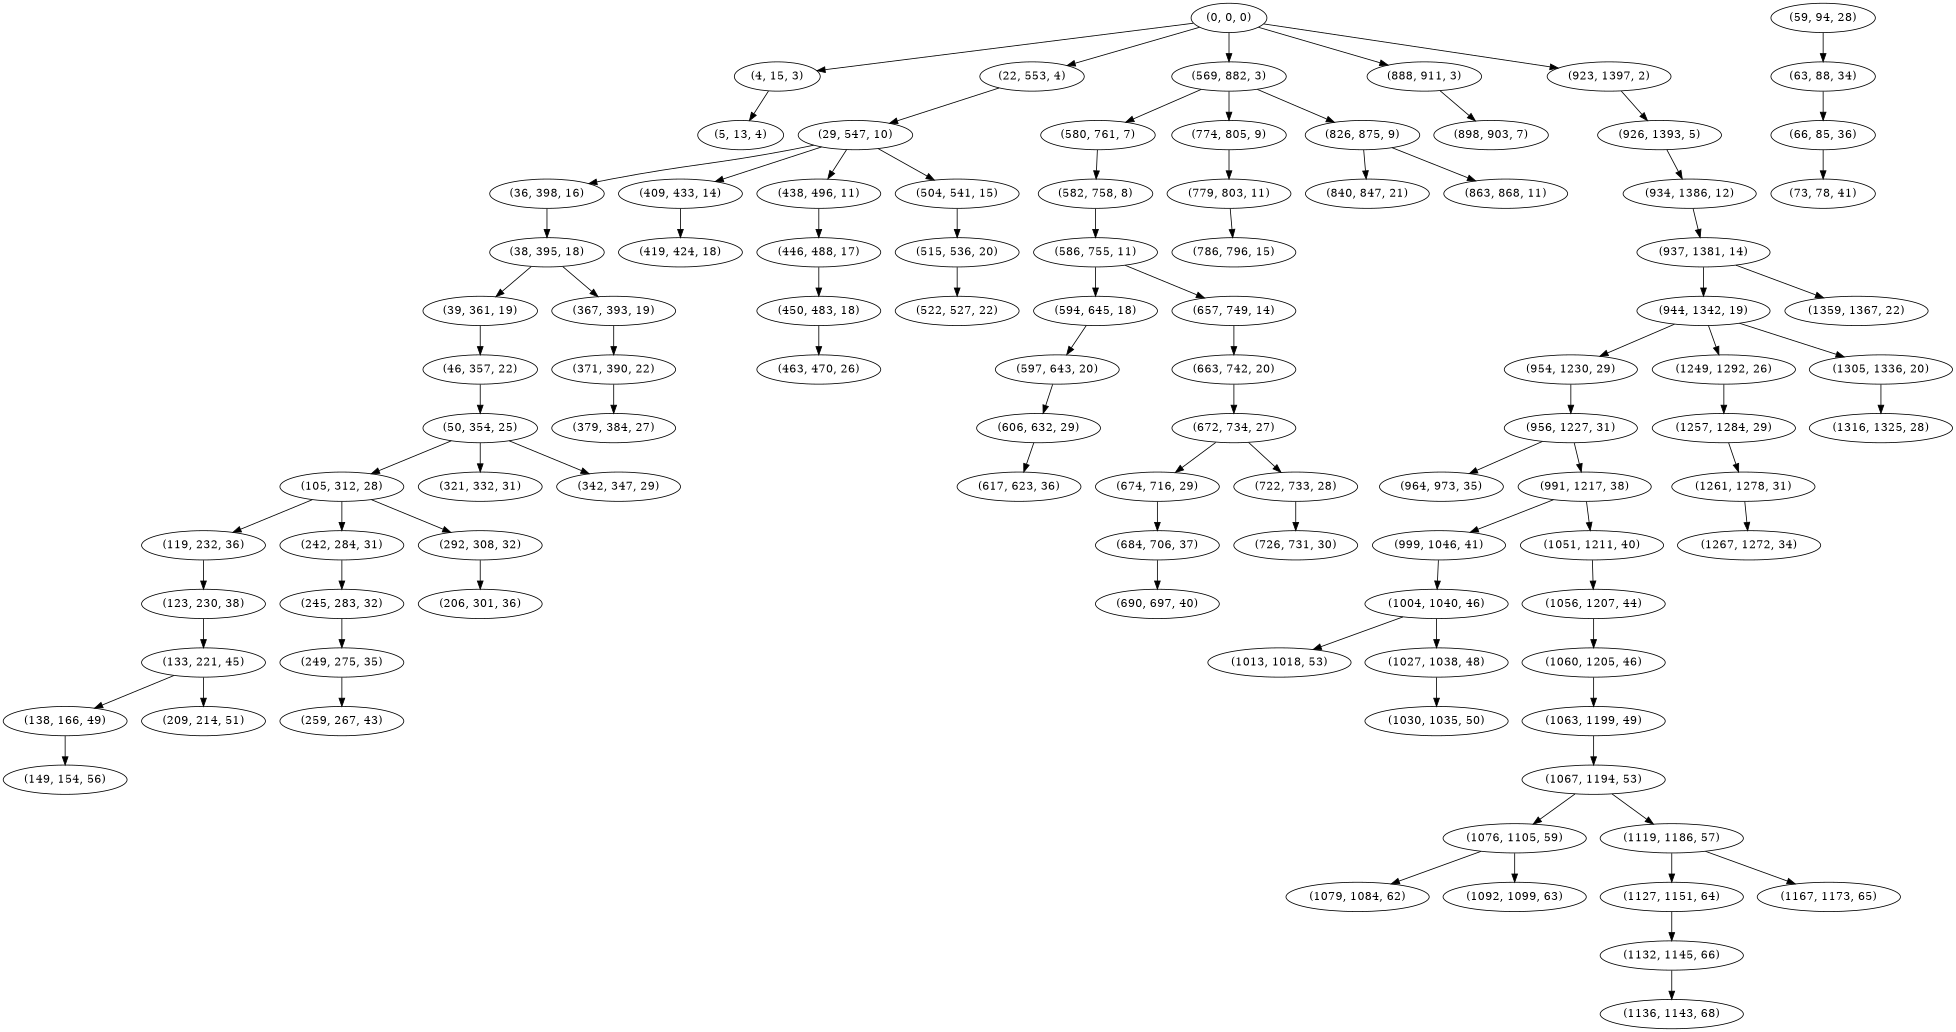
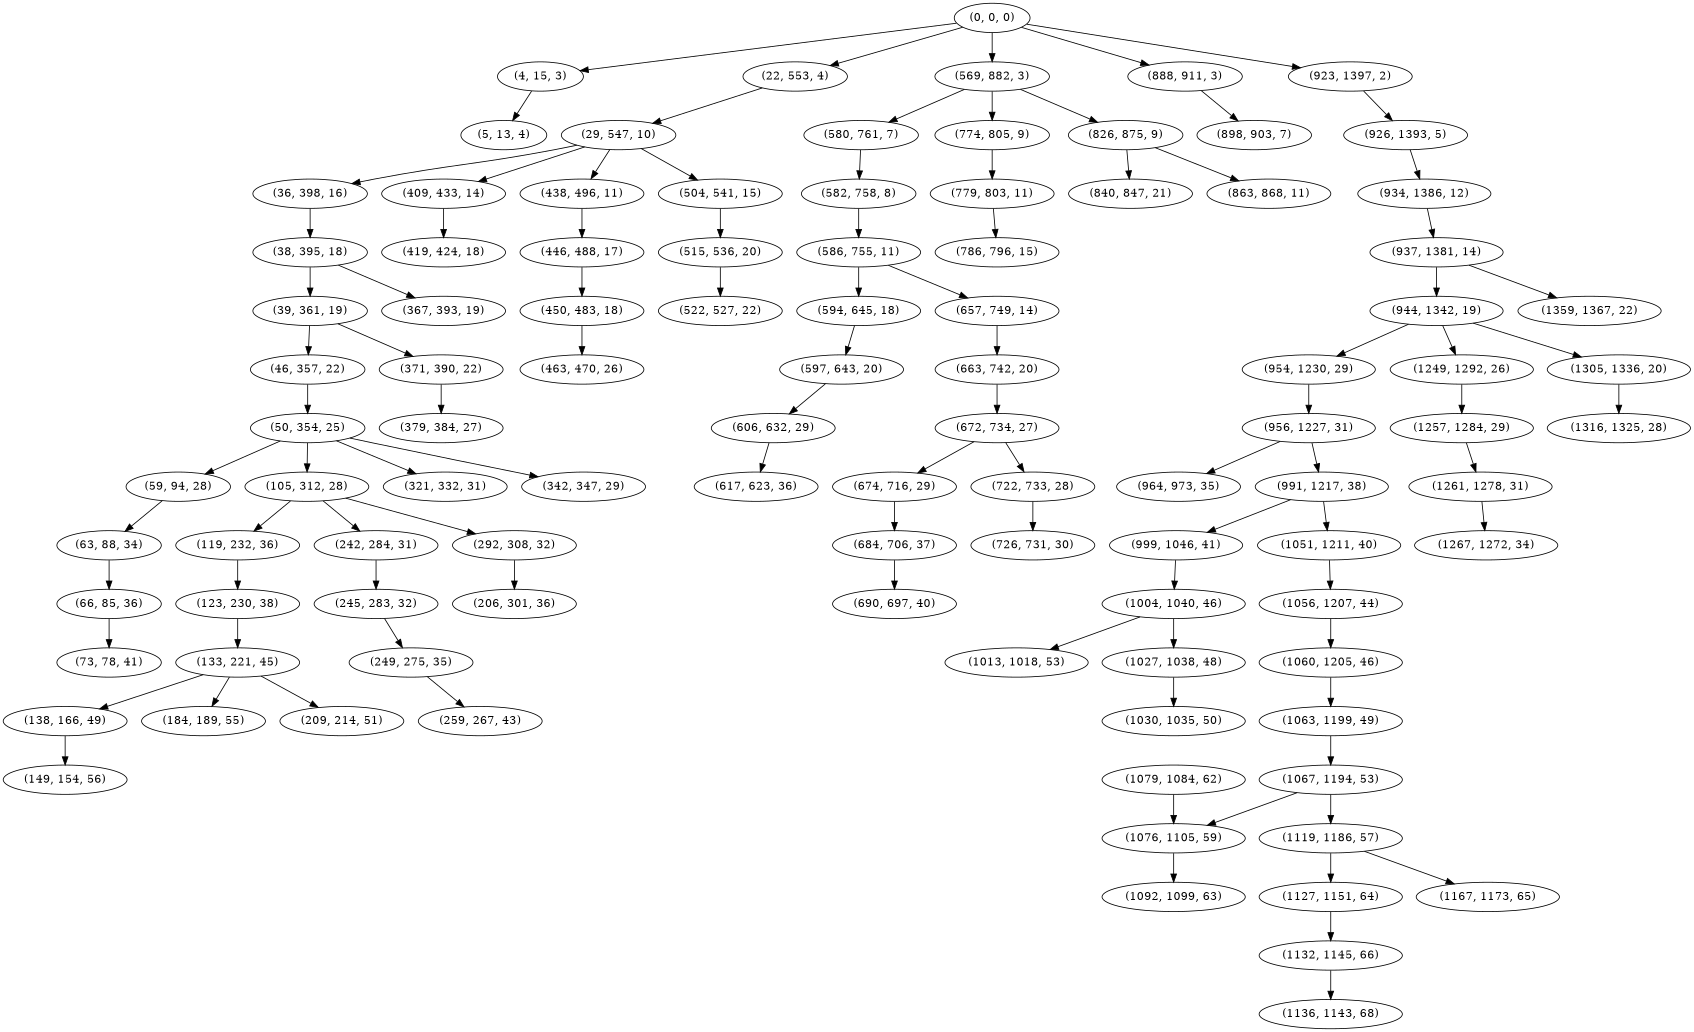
(614, 336) -> (372, 338)
none -> (246, 456)
none -> (204, 721)
(1440, 866) -> (1174, 805)
